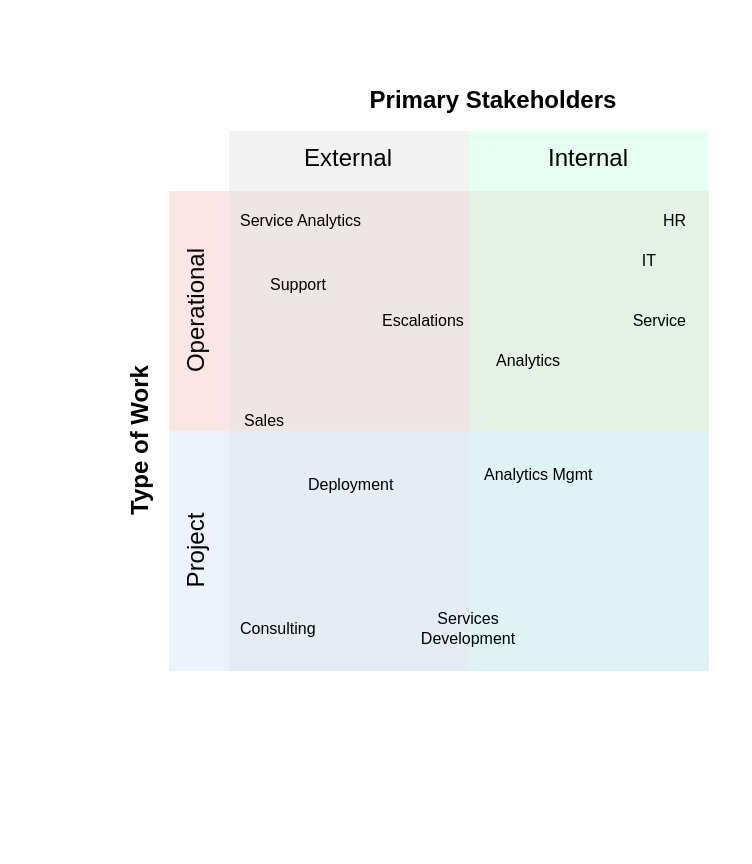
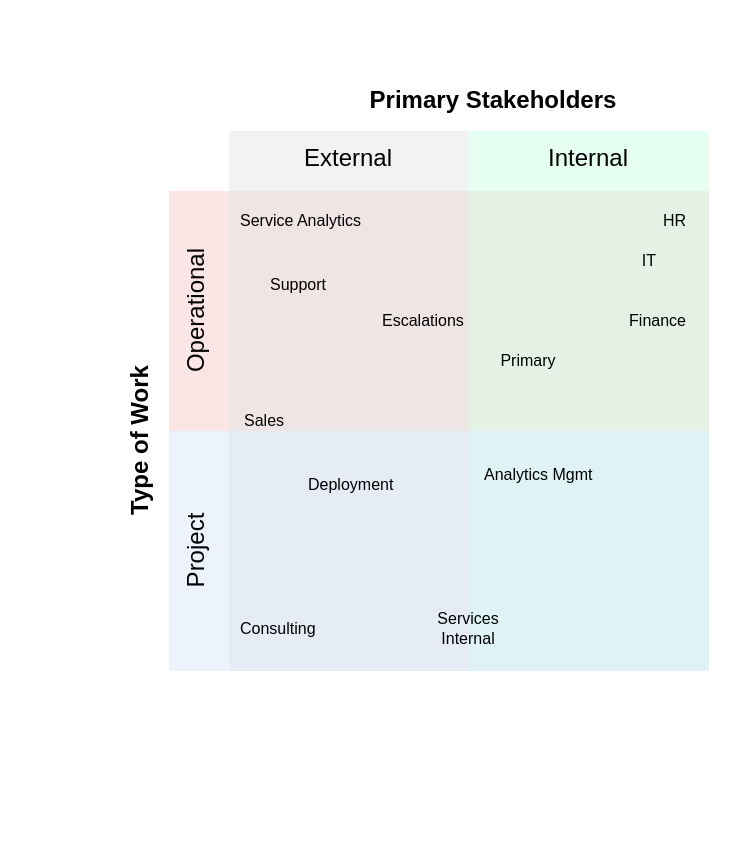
(658, 321) -> (658, 321)
(529, 361) -> (529, 361)
(469, 629) -> (469, 629)
